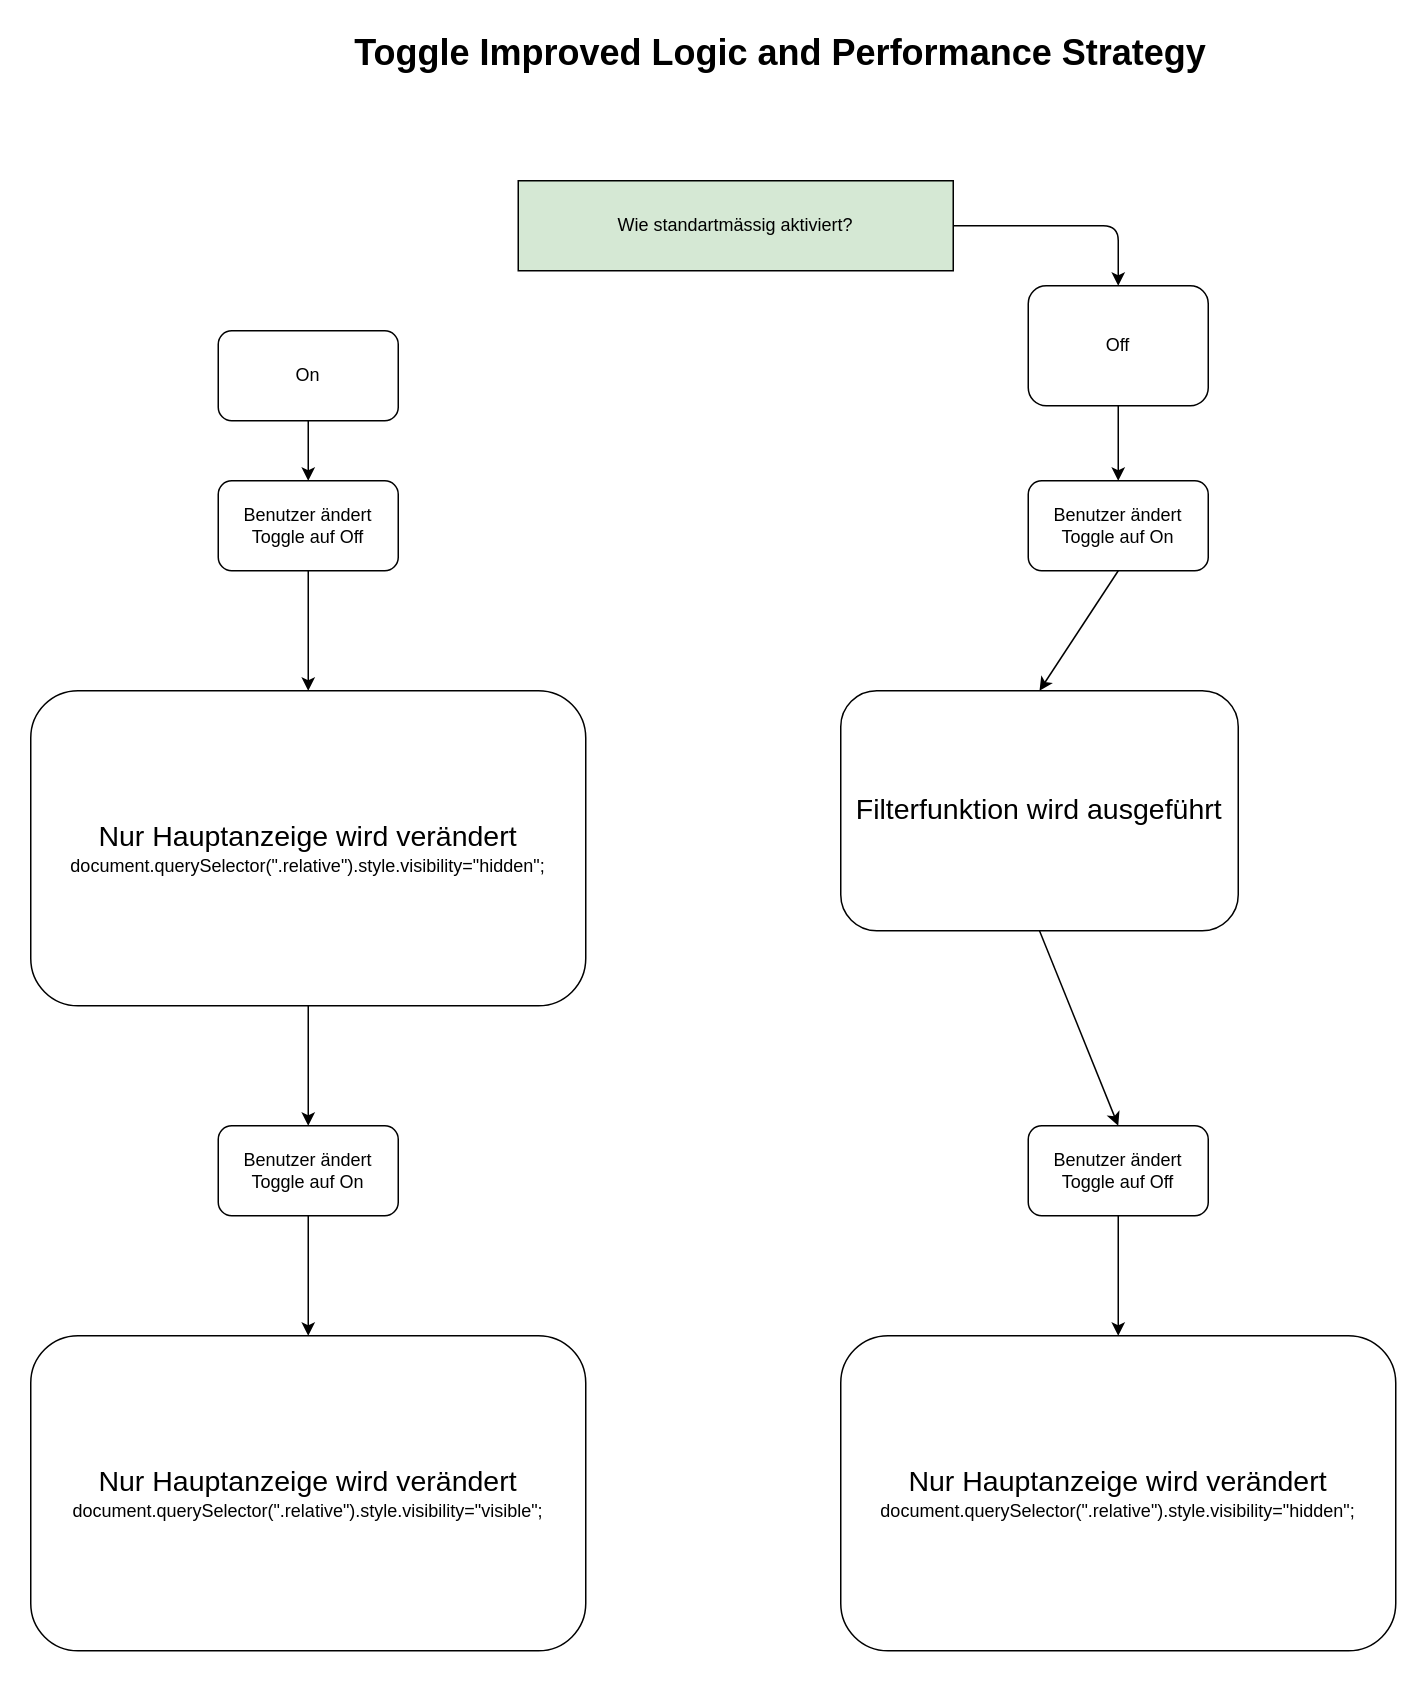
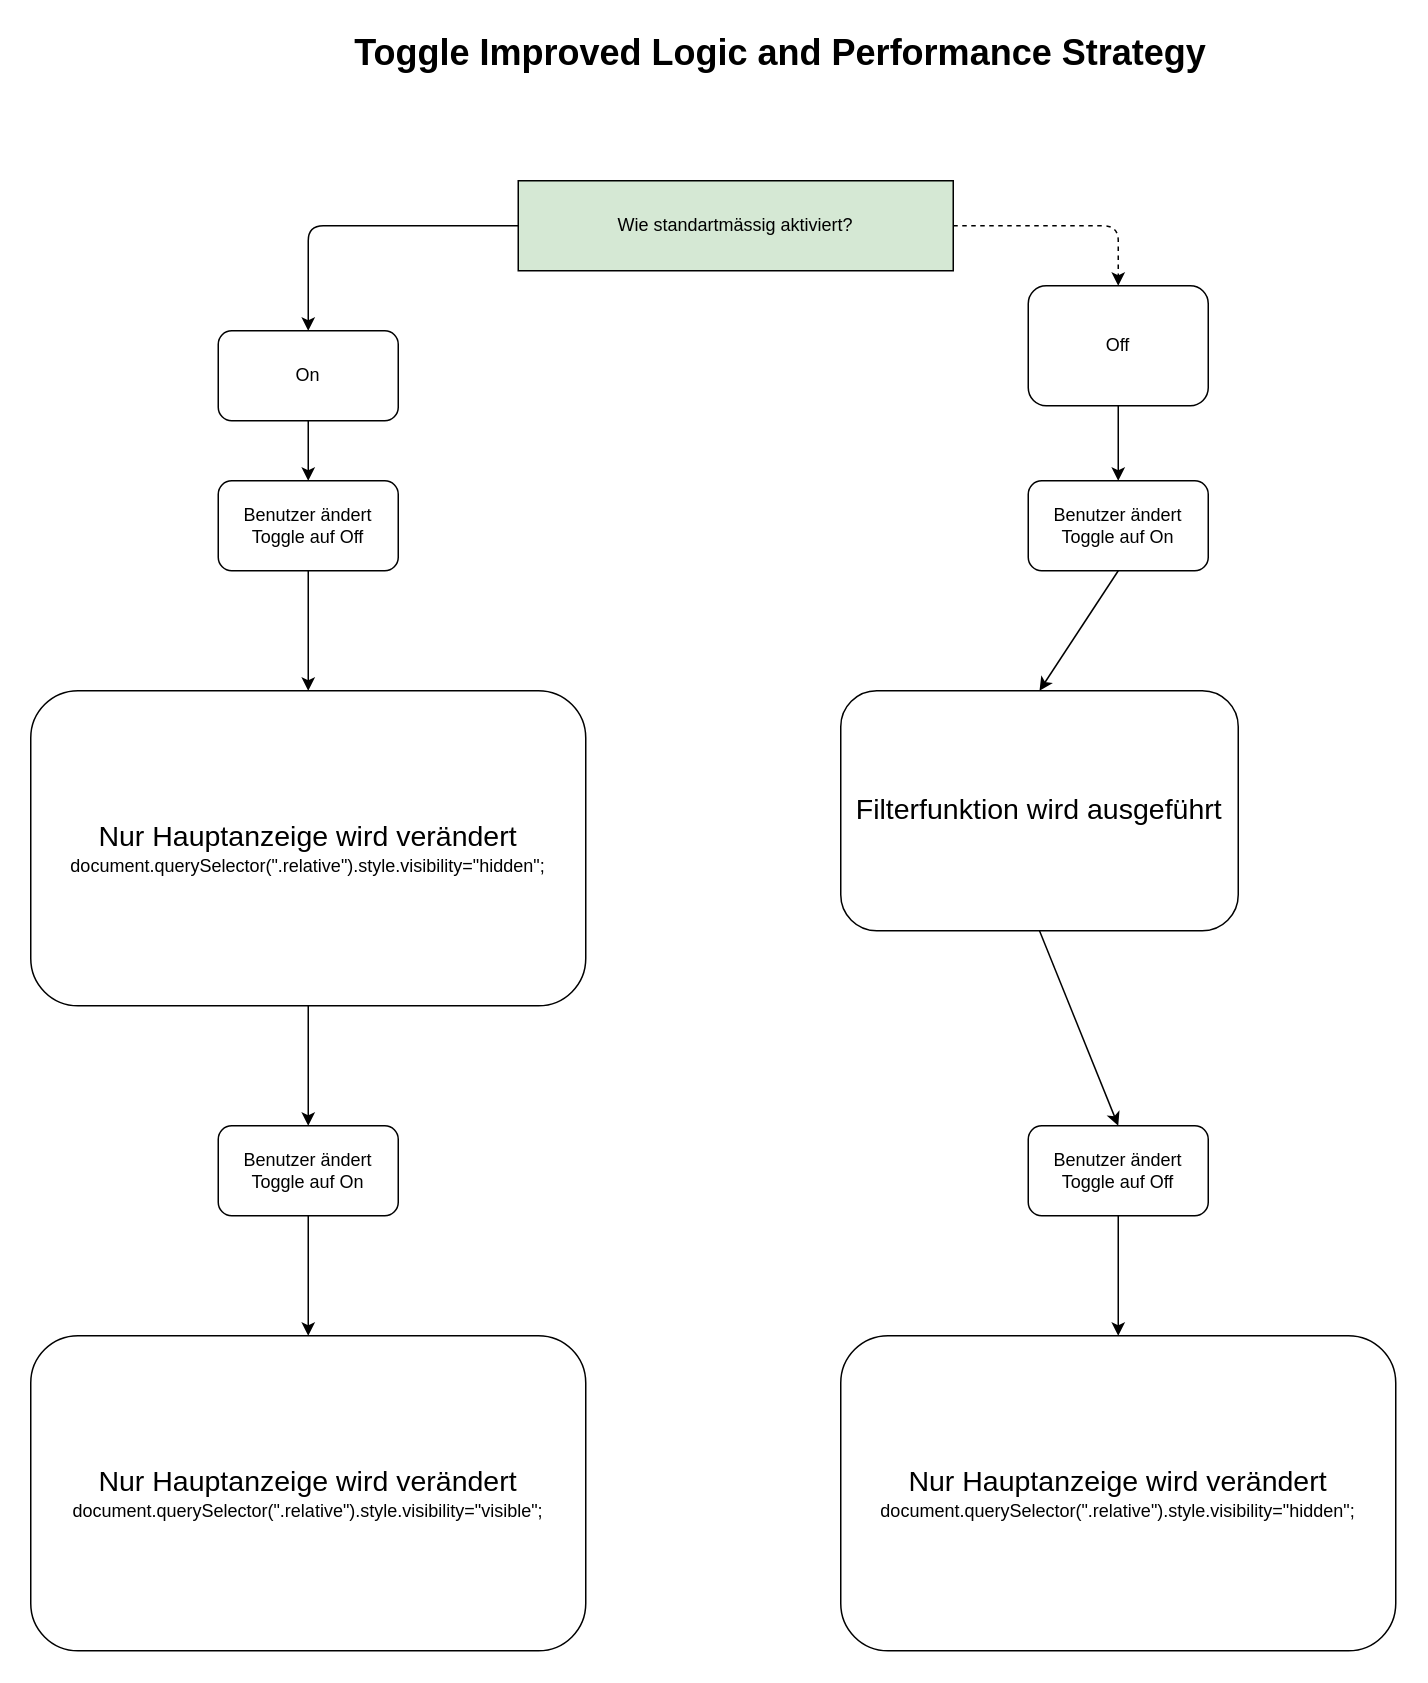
none -> (371, 226)
(1056, 226) -> (1056, 226)
